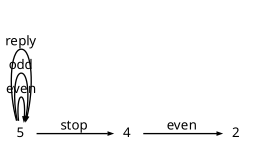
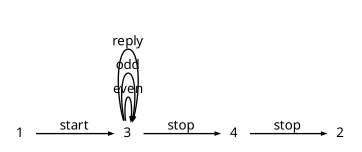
(182, 126) -> (288, 126)
(21, 134) -> (128, 134)
none -> (21, 134)
